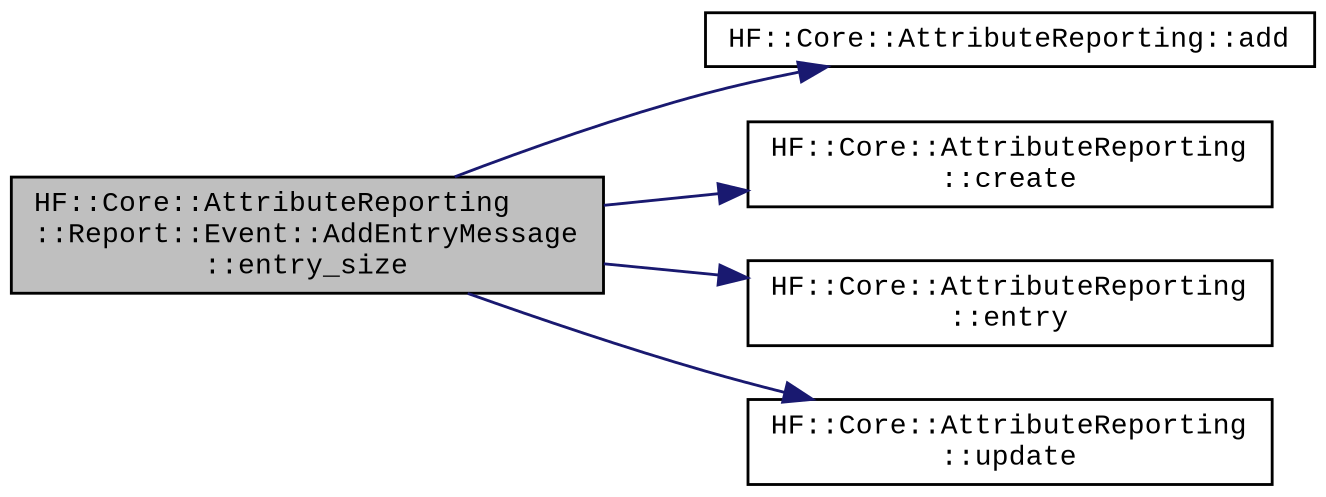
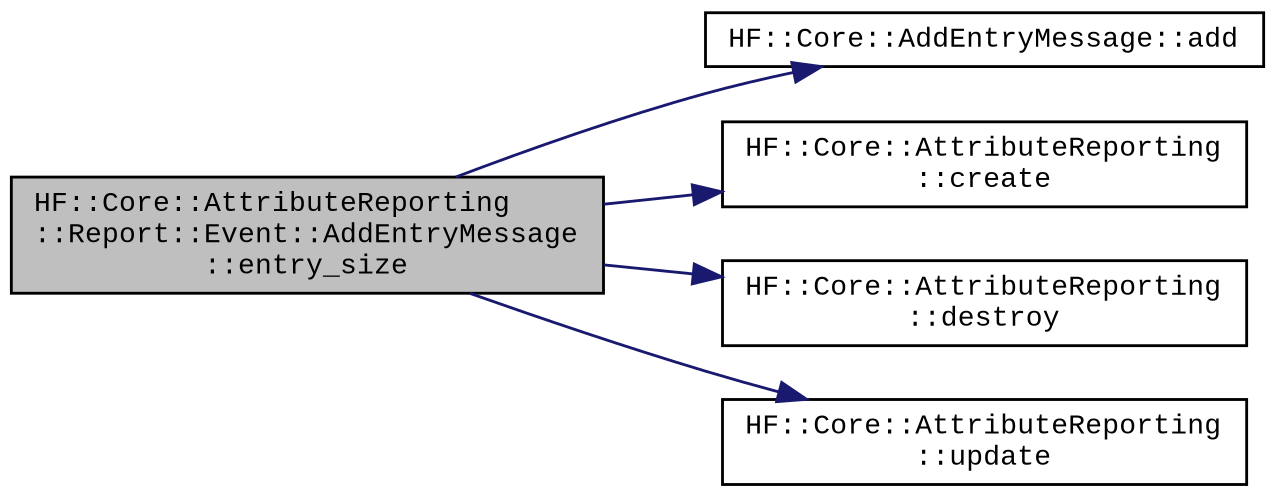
(1010, 40) -> (985, 40)
(1010, 303) -> (985, 303)
